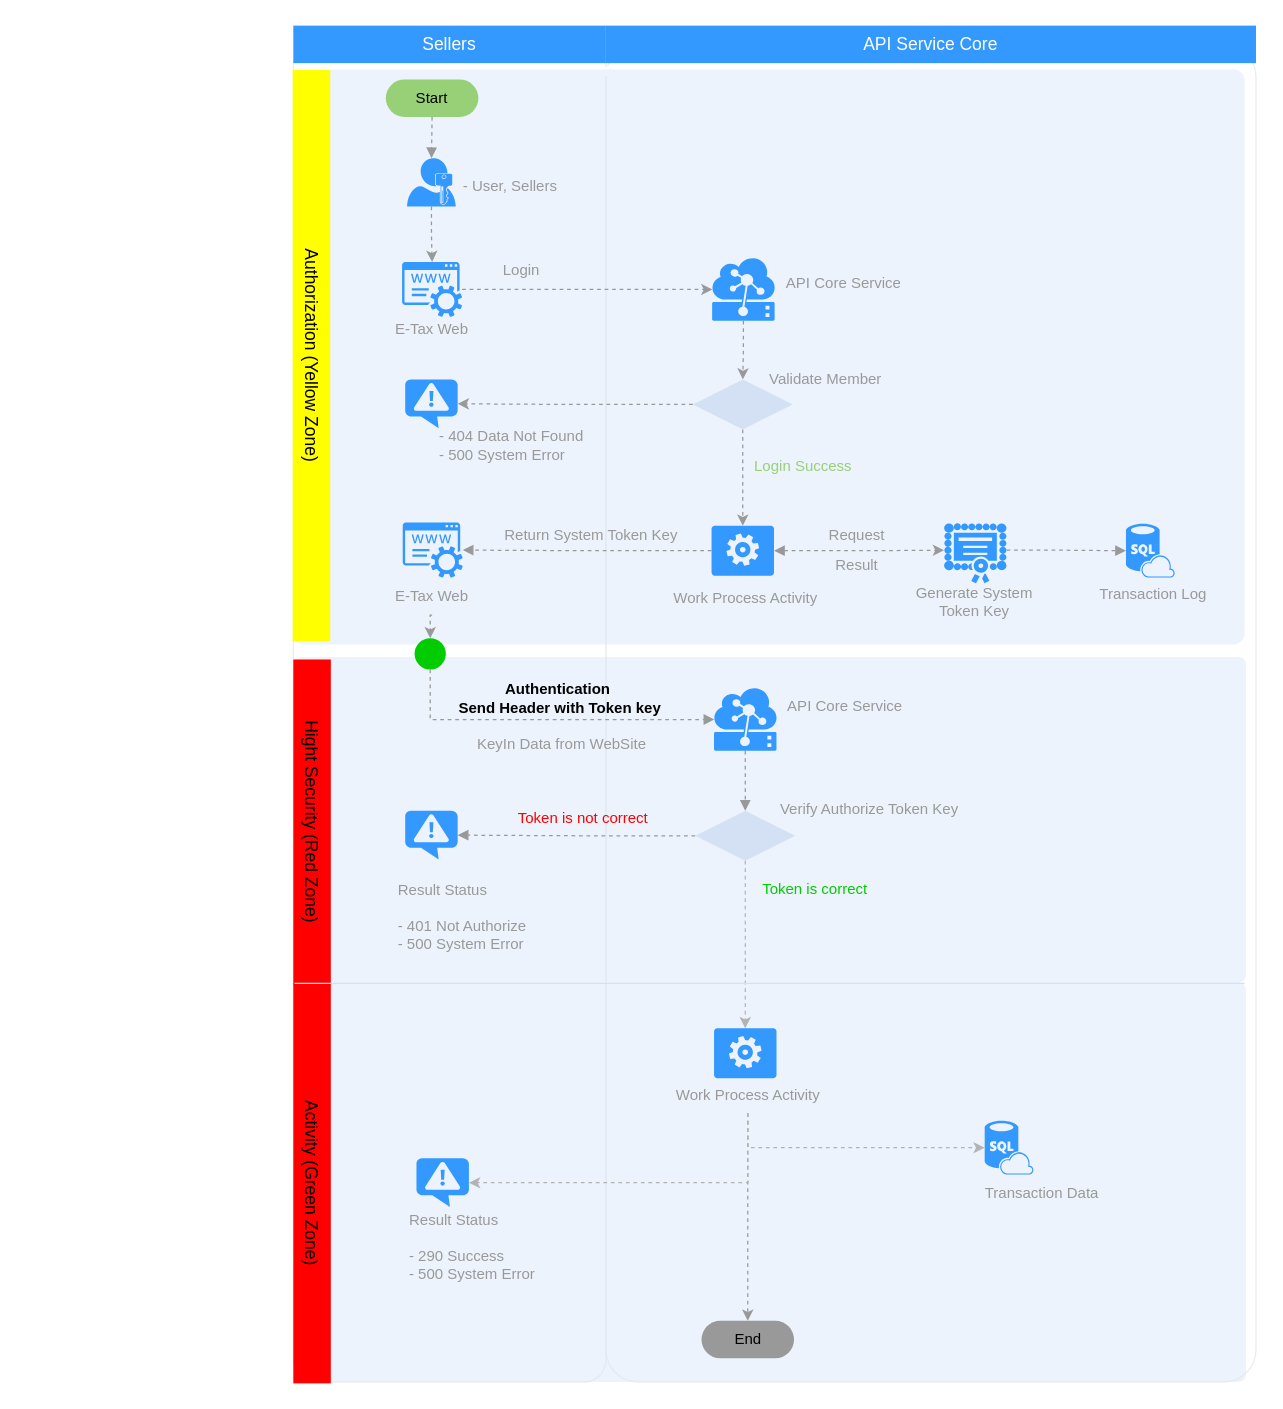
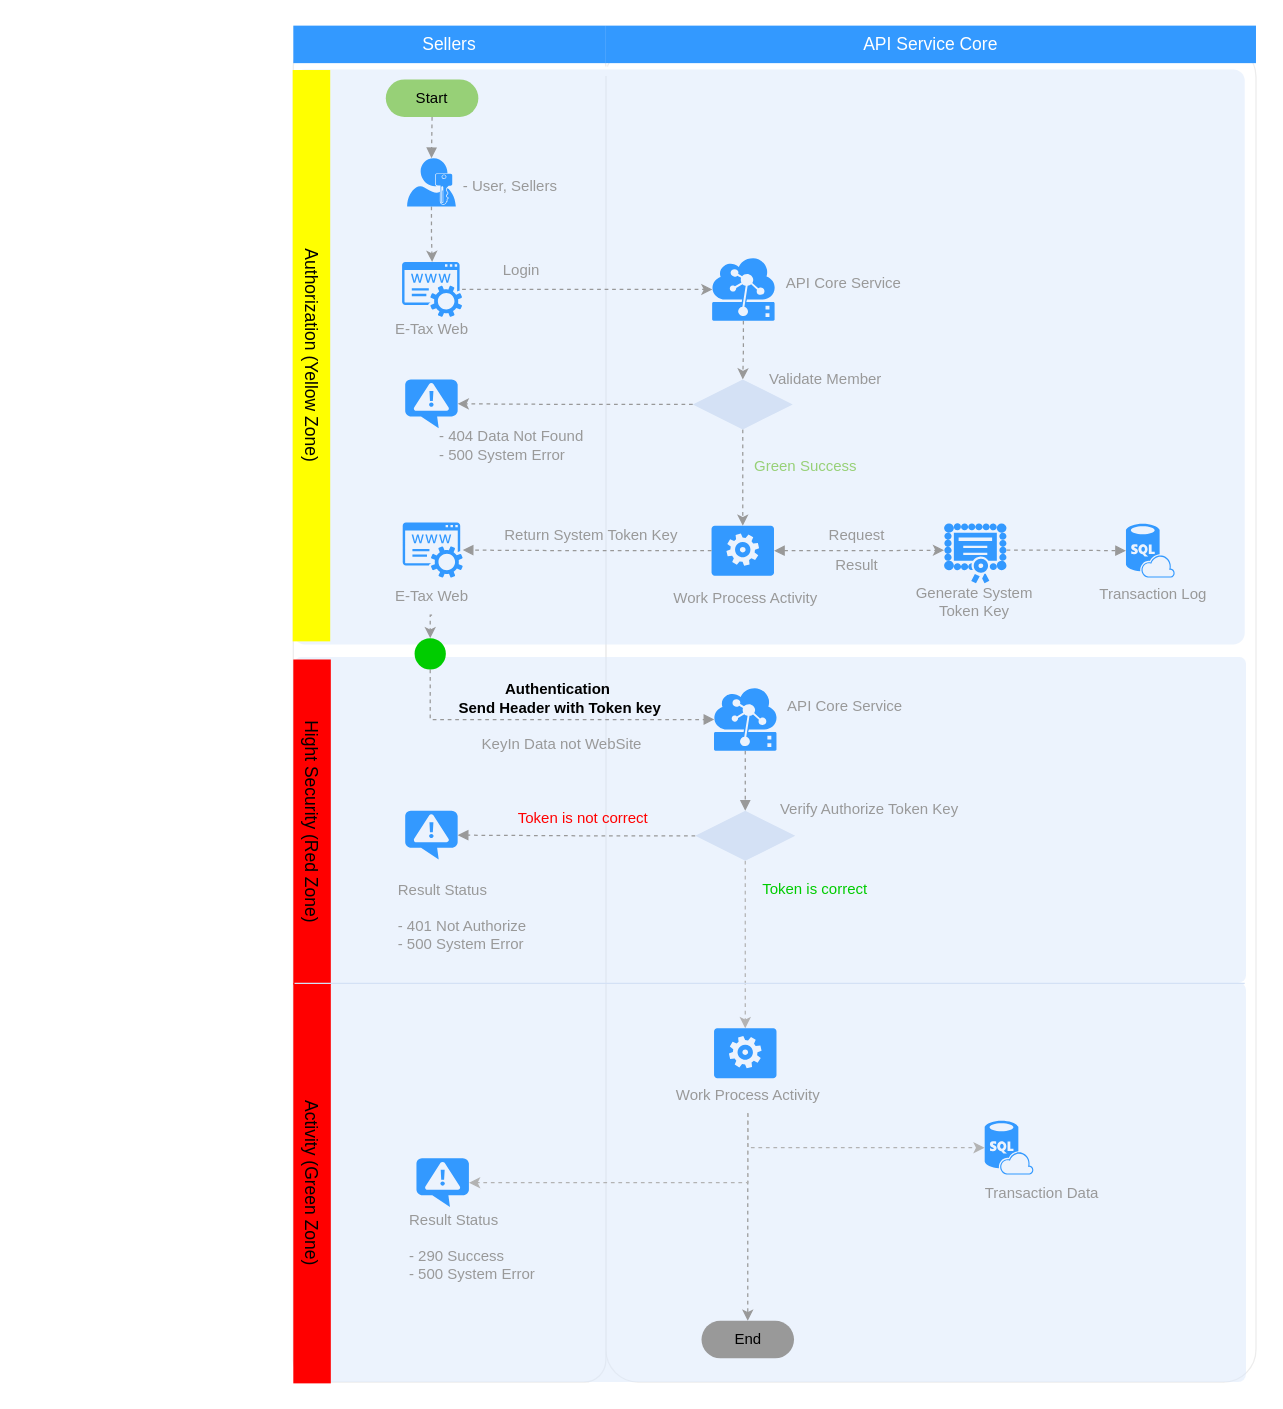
(805, 467) -> (807, 467)
(562, 744) -> (562, 744)
